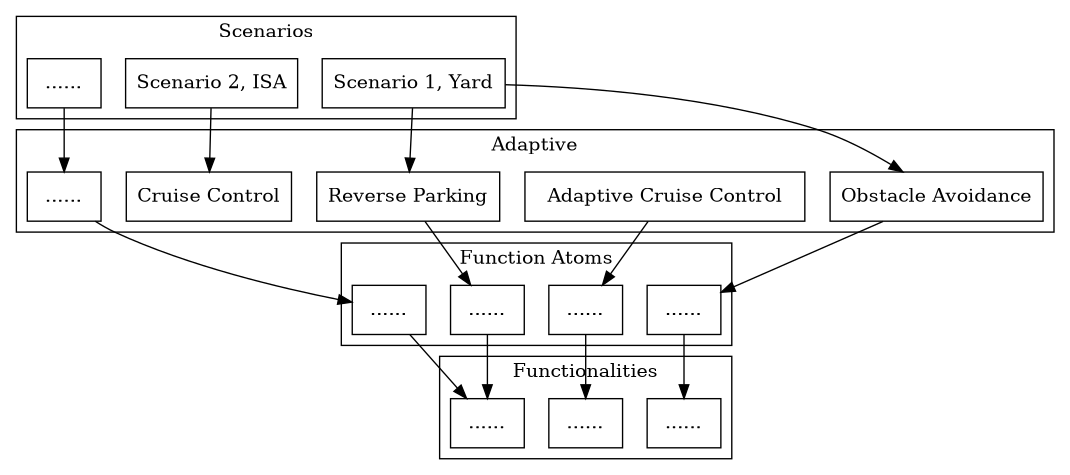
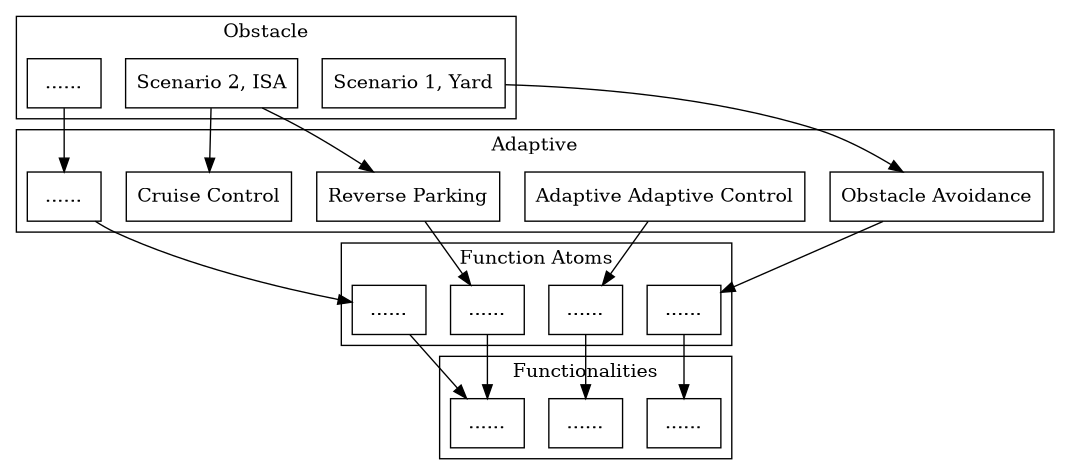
(266, 32) -> (266, 32)
(411, 138) -> (320, 139)
(665, 197) -> (665, 197)
